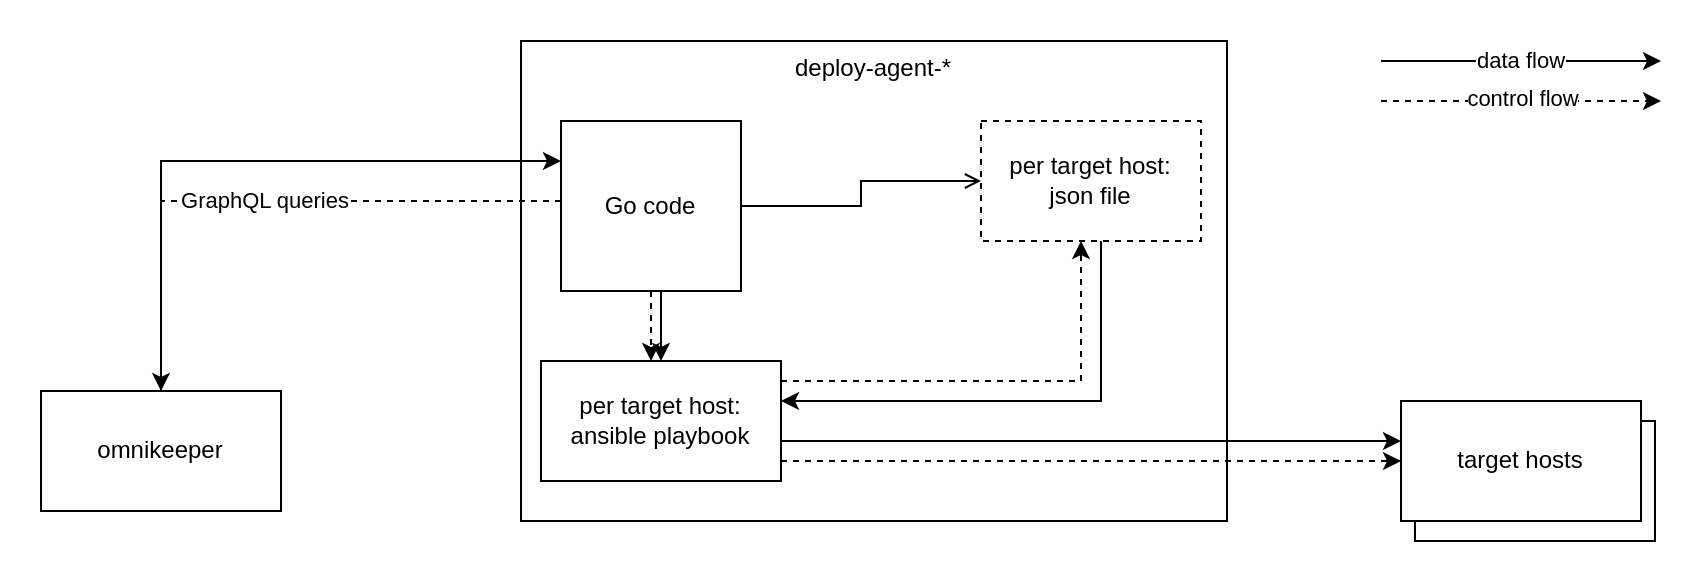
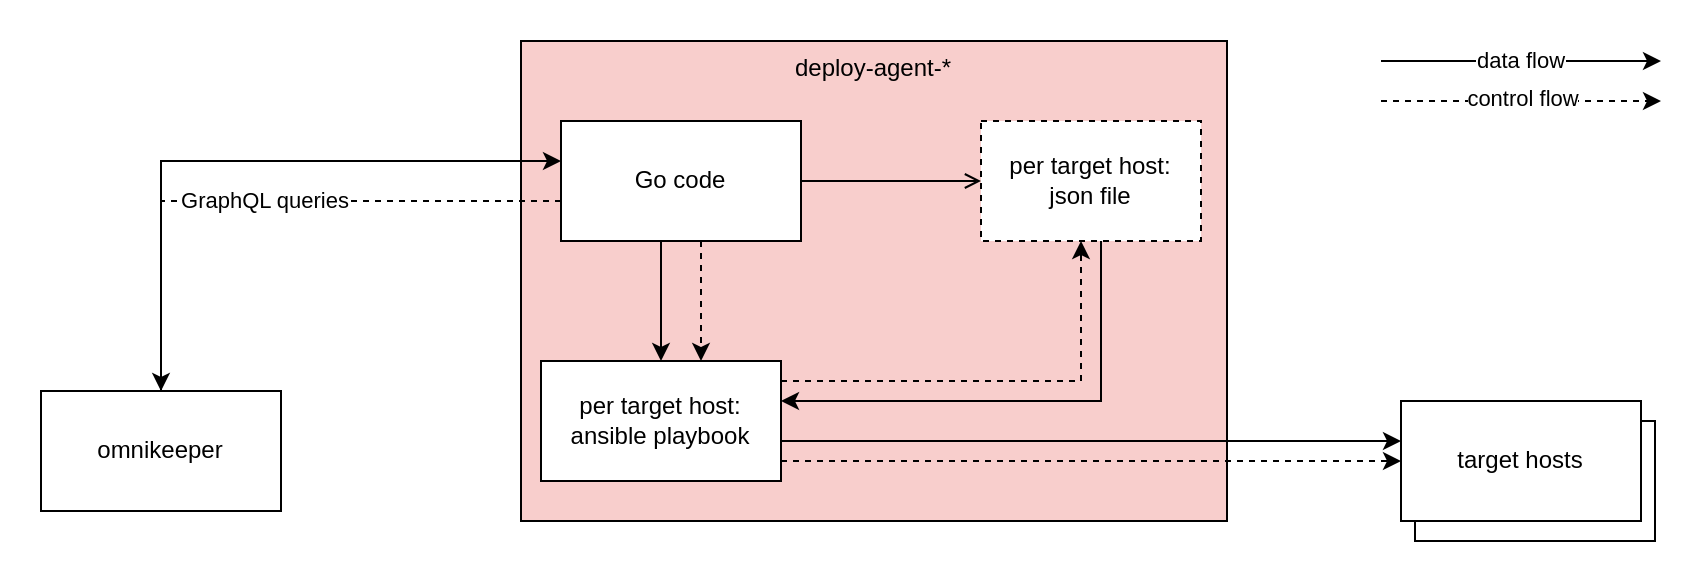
(651, 206) -> (681, 181)
(874, 281) -> (874, 281)
